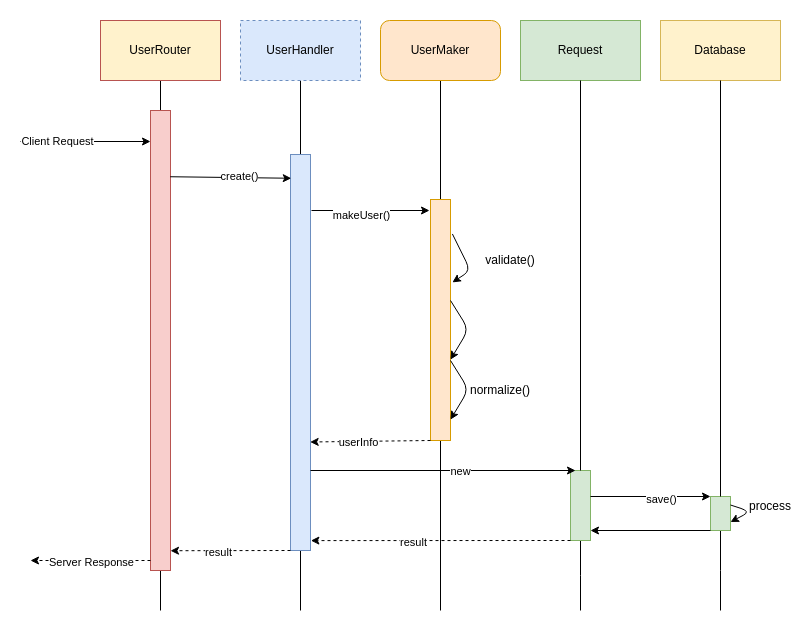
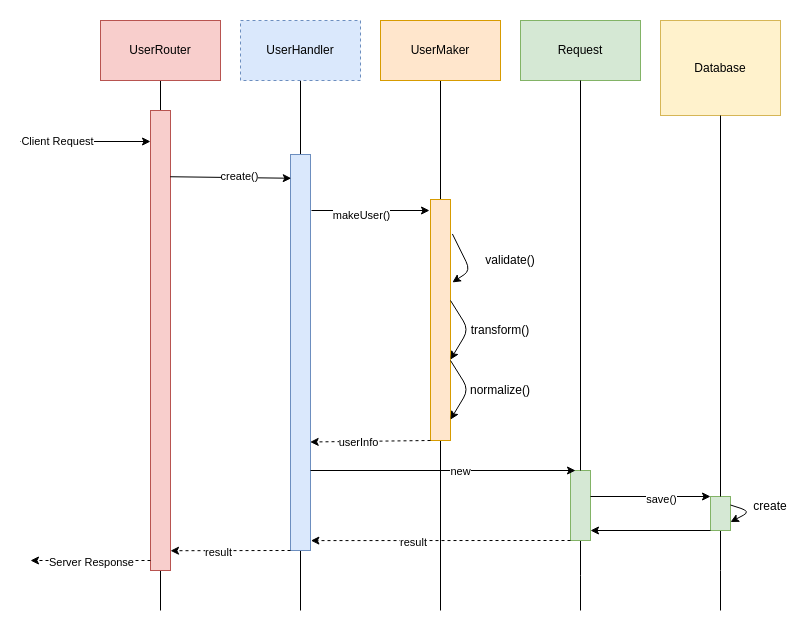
(161, 51) -> (161, 51)
(441, 51) -> (441, 51)
(721, 51) -> (721, 68)
none -> (501, 331)
(771, 507) -> (771, 507)
